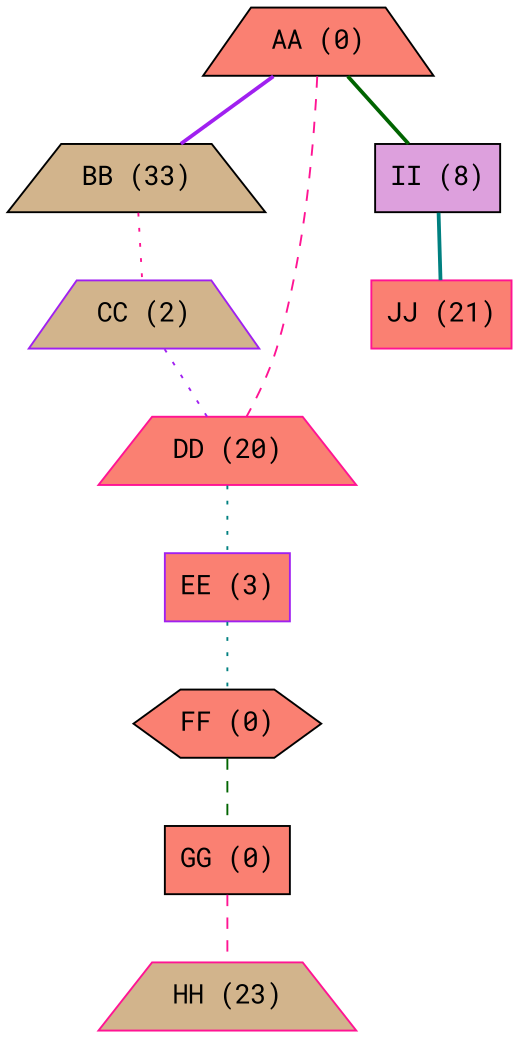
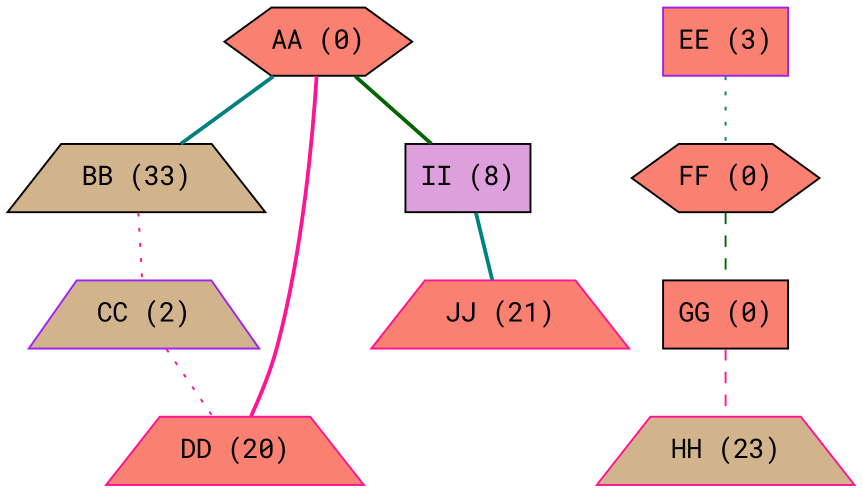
(318, 42) -> (318, 42)
(227, 110) -> (227, 110)
(299, 250) -> (297, 249)
(441, 314) -> (500, 314)
(186, 383) -> (190, 383)
(227, 519) -> none
